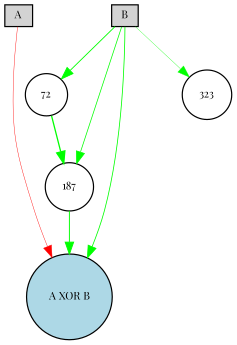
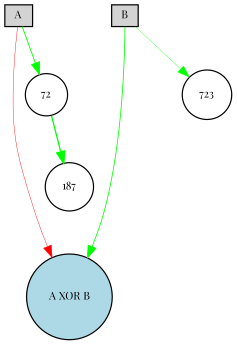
(93, 48) -> (29, 45)
(101, 89) -> none
(207, 95) -> (207, 95)
(69, 226) -> none
